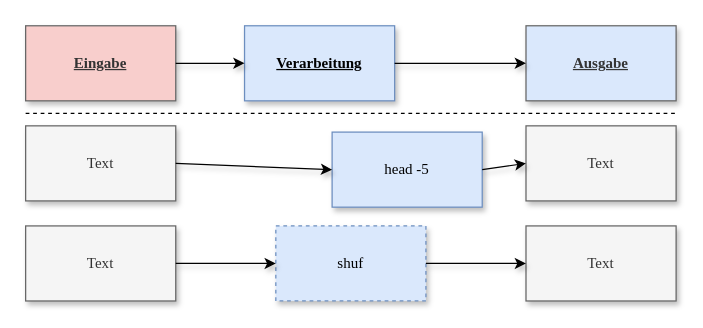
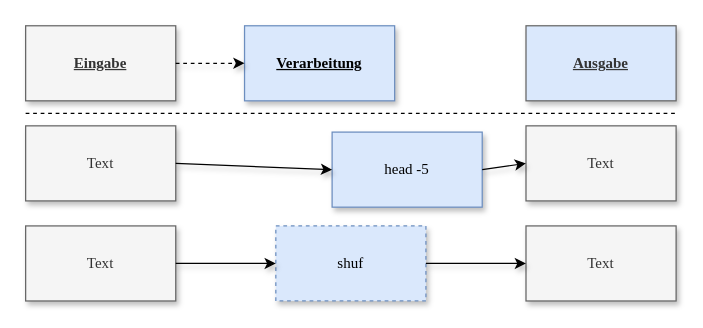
(101, 63) -> (101, 63)
(207, 63) -> (207, 63)
(456, 63) -> none
